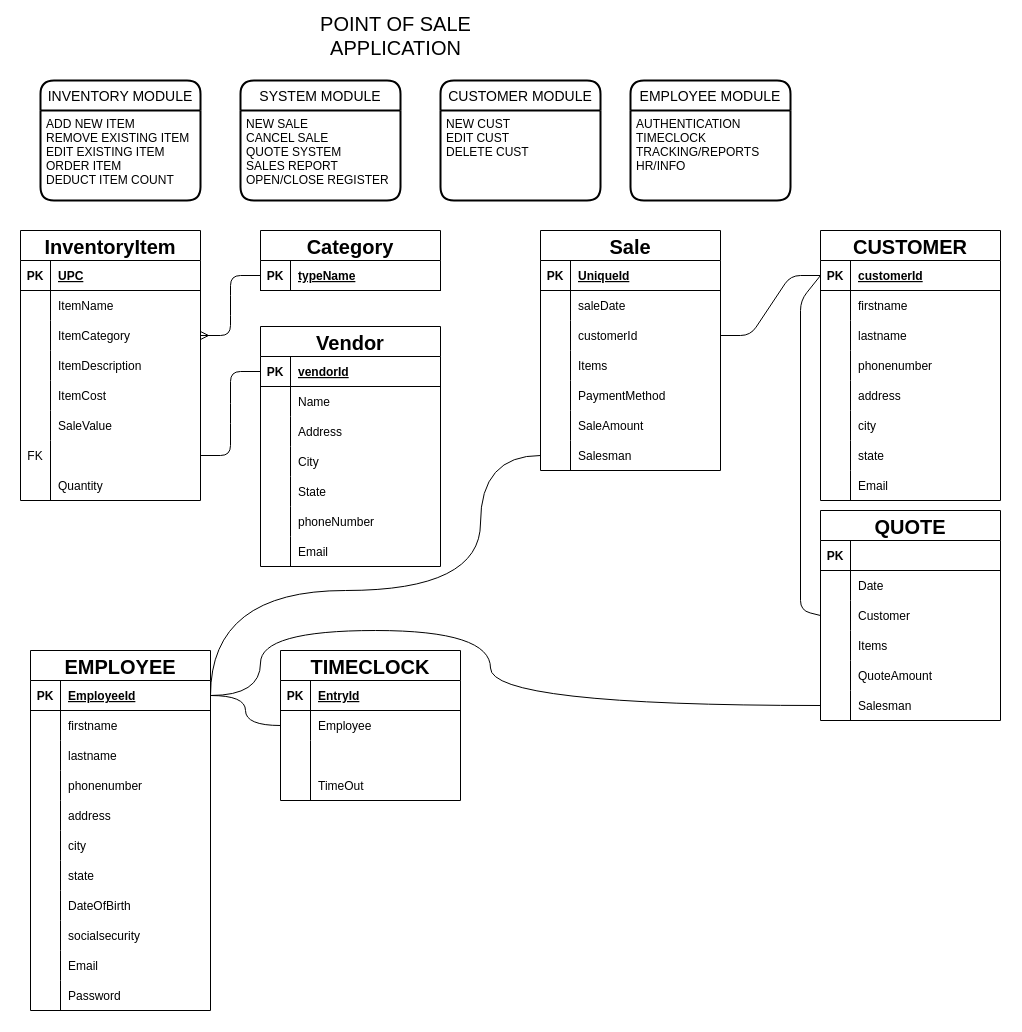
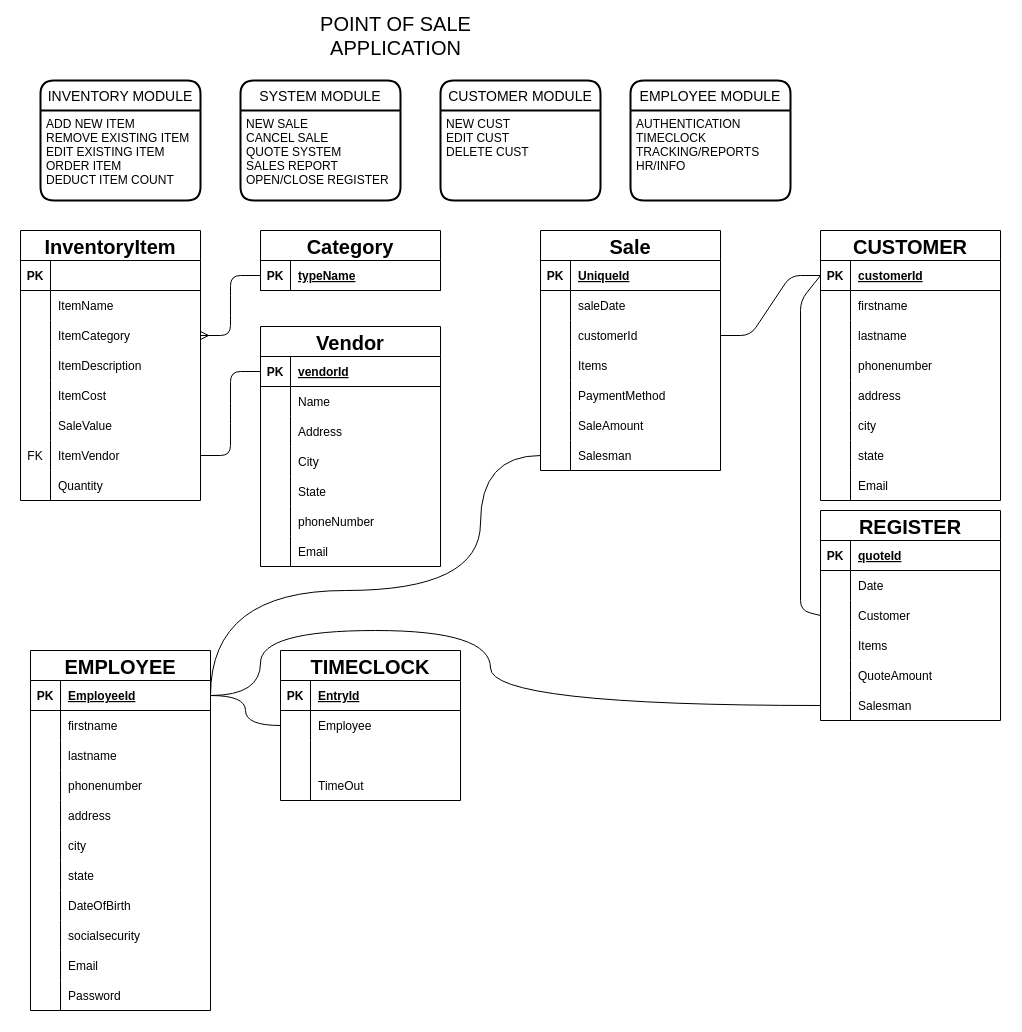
(126, 276) -> none
none -> (126, 456)
(910, 527) -> (910, 527)
none -> (926, 556)
